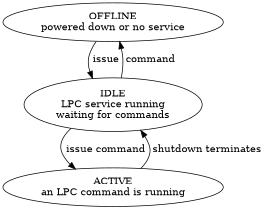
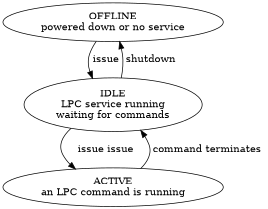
(151, 60) -> (151, 60)
(106, 150) -> (106, 150)
(207, 150) -> (207, 150)
